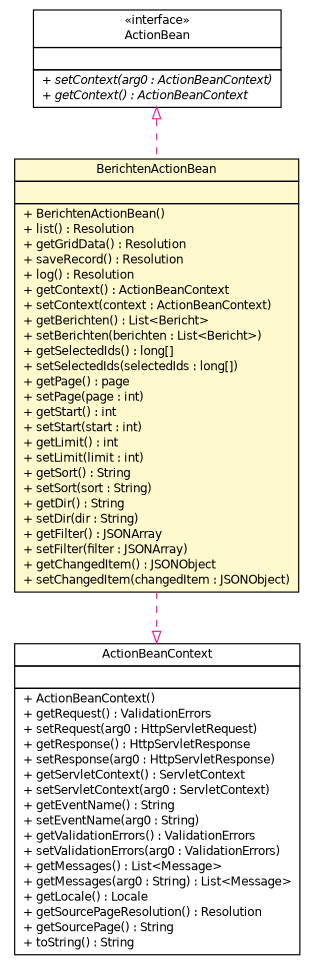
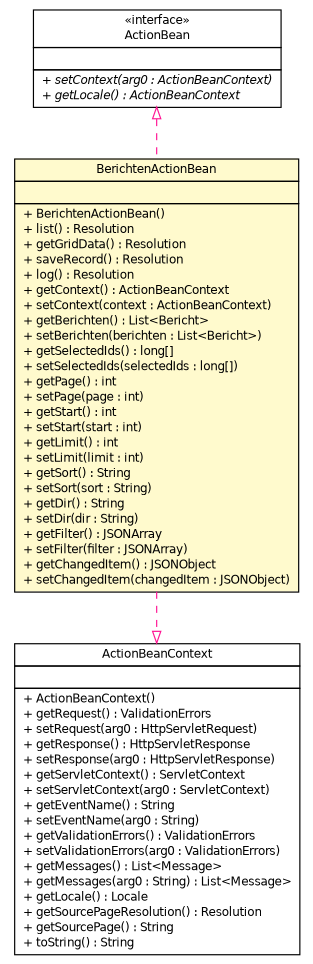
(145, 96) -> (141, 96)
(76, 382) -> (70, 382)
